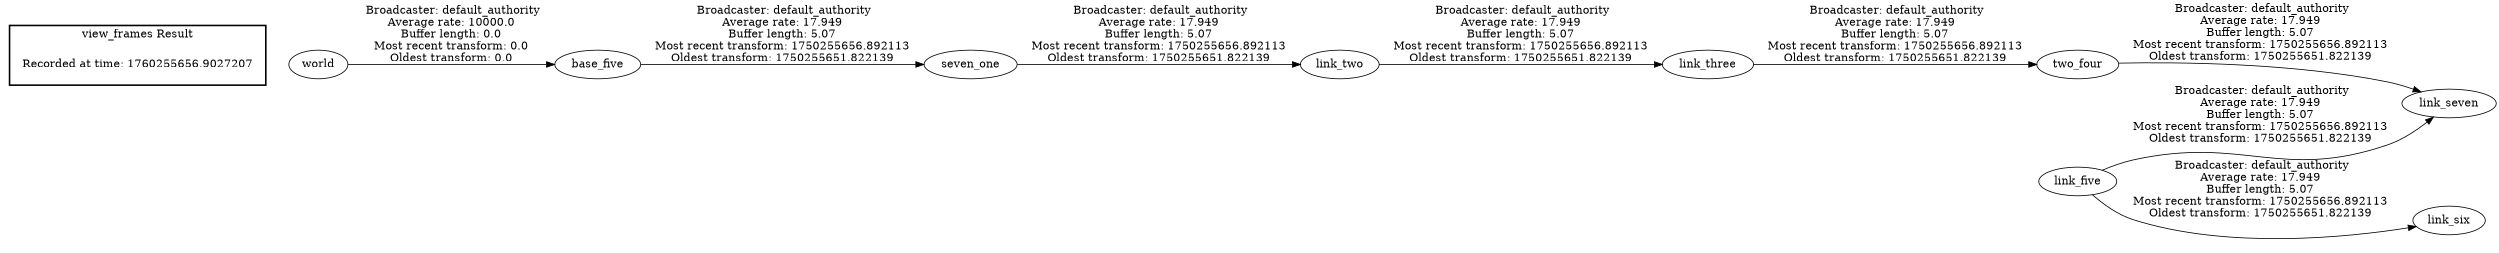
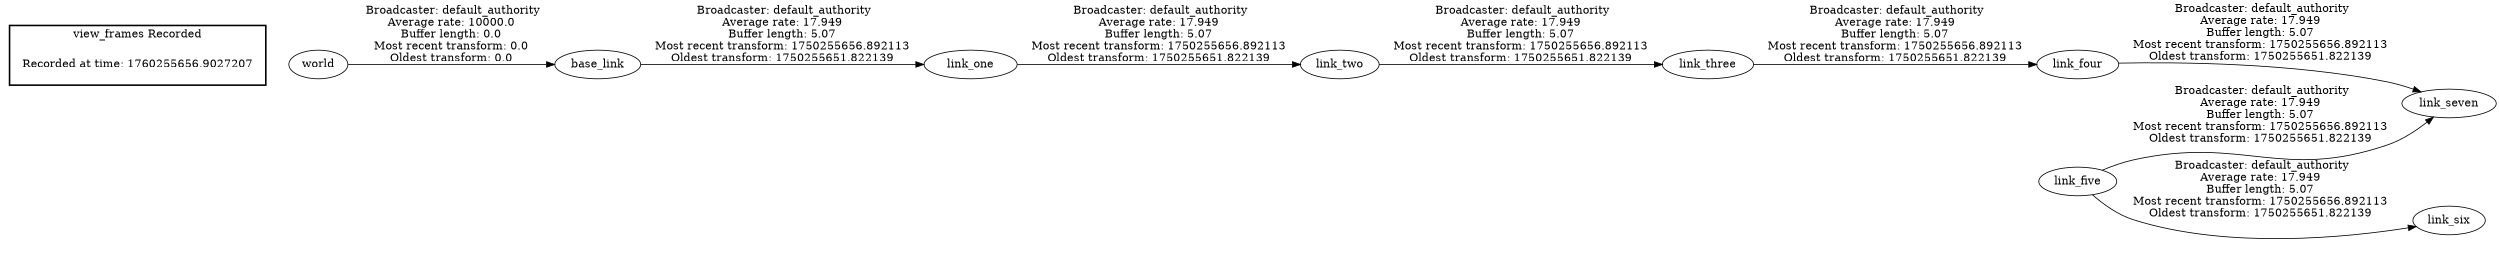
(138, 35) -> (138, 35)
(598, 64) -> (598, 64)
(971, 64) -> (971, 64)
(2078, 64) -> (2078, 64)
